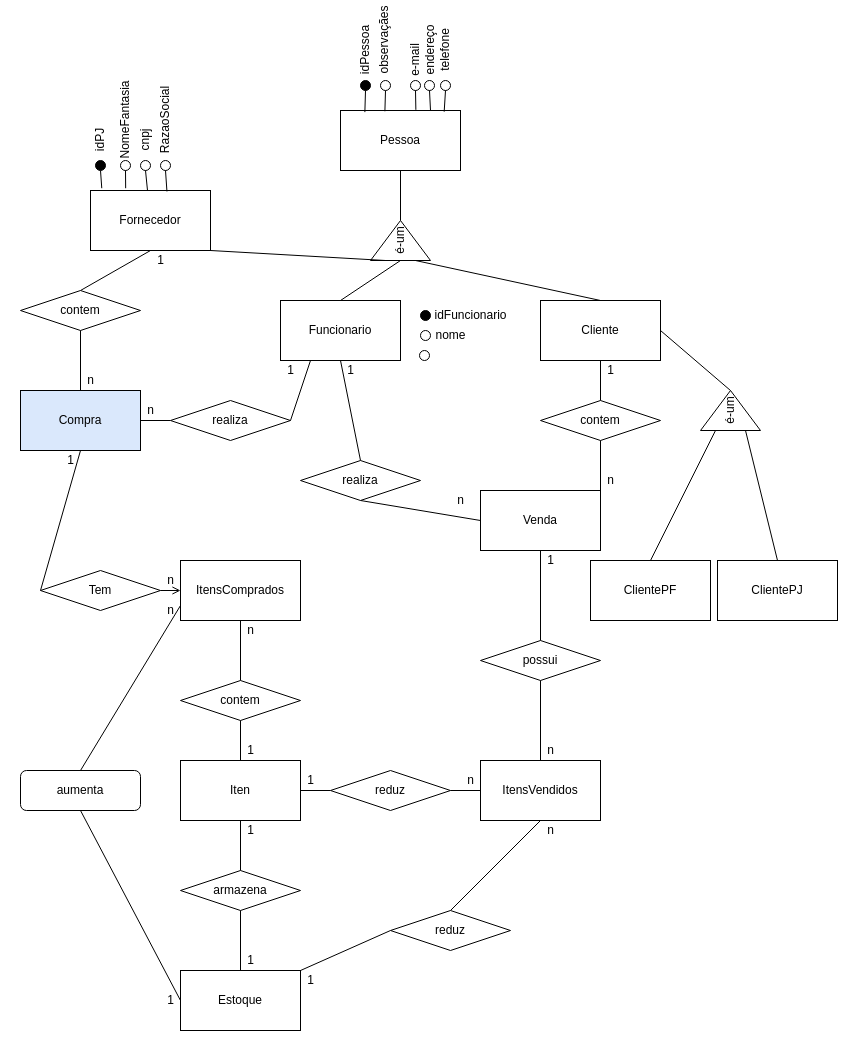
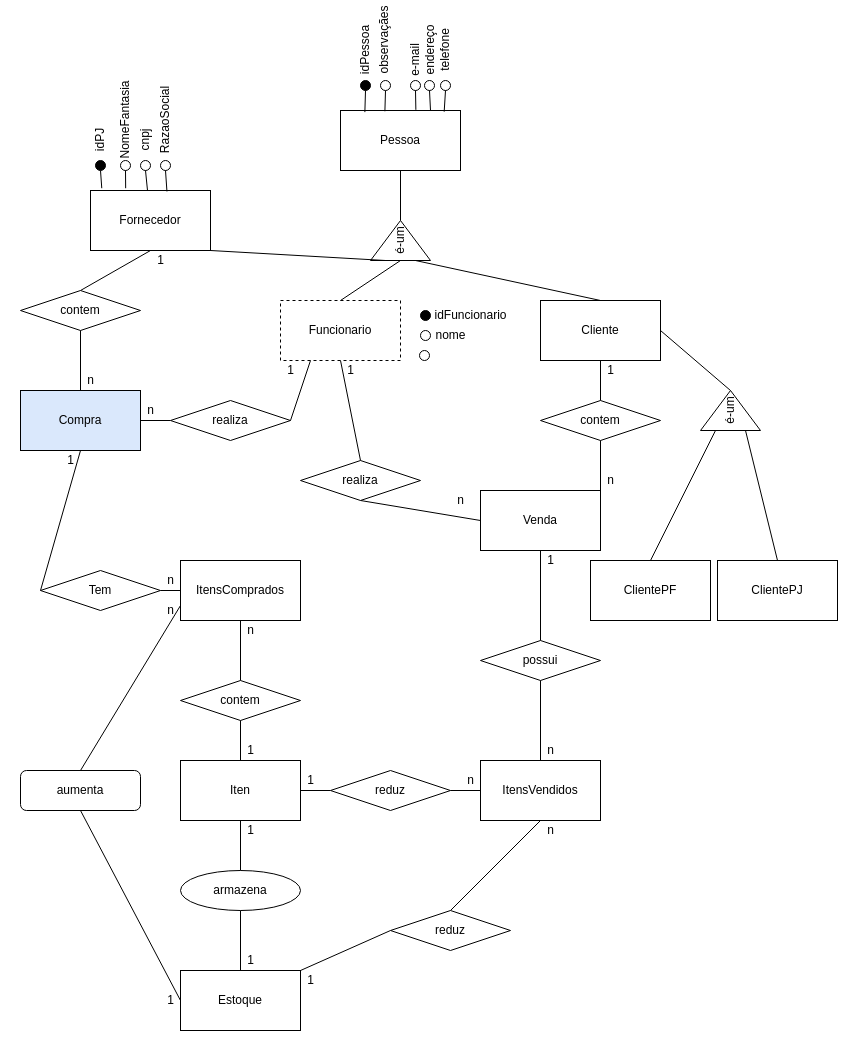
(341, 331) -> (341, 331)
(175, 591) -> (175, 591)
(241, 891) -> (241, 891)
